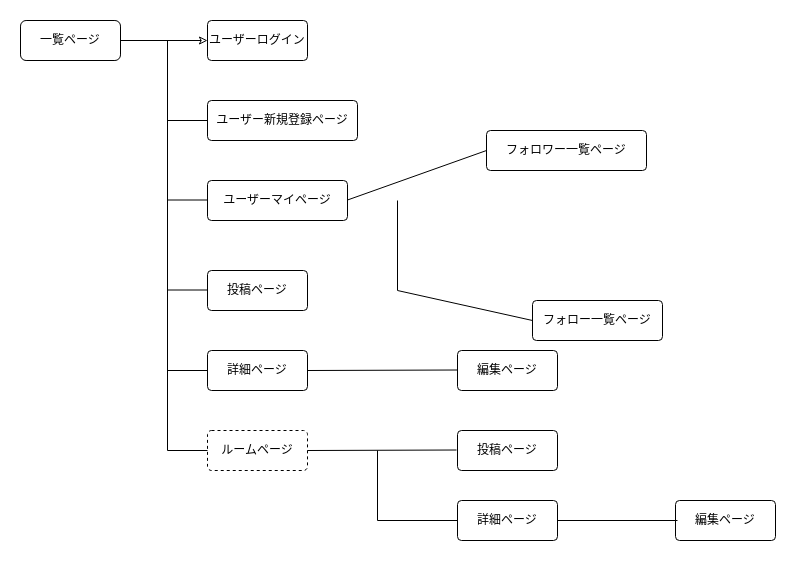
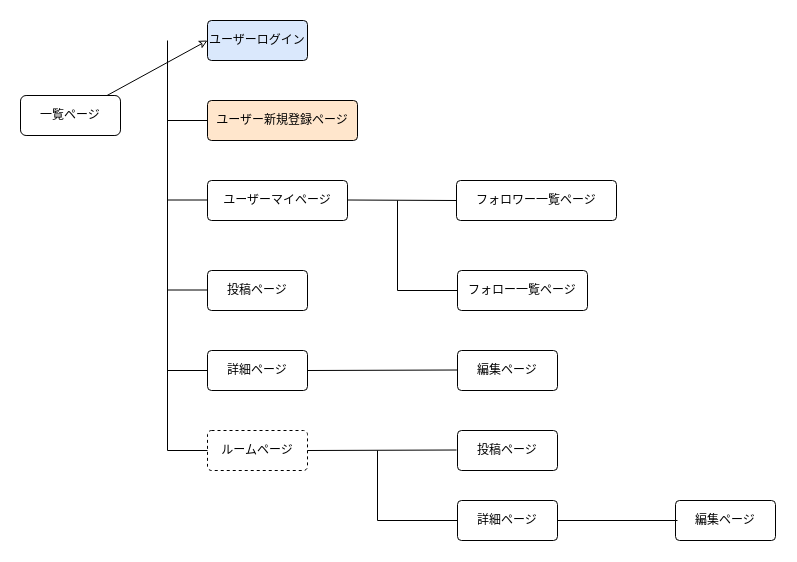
(71, 41) -> (71, 116)
(258, 41) -> (258, 41)
(283, 121) -> (283, 121)
(567, 151) -> (537, 201)
(598, 321) -> (523, 291)
